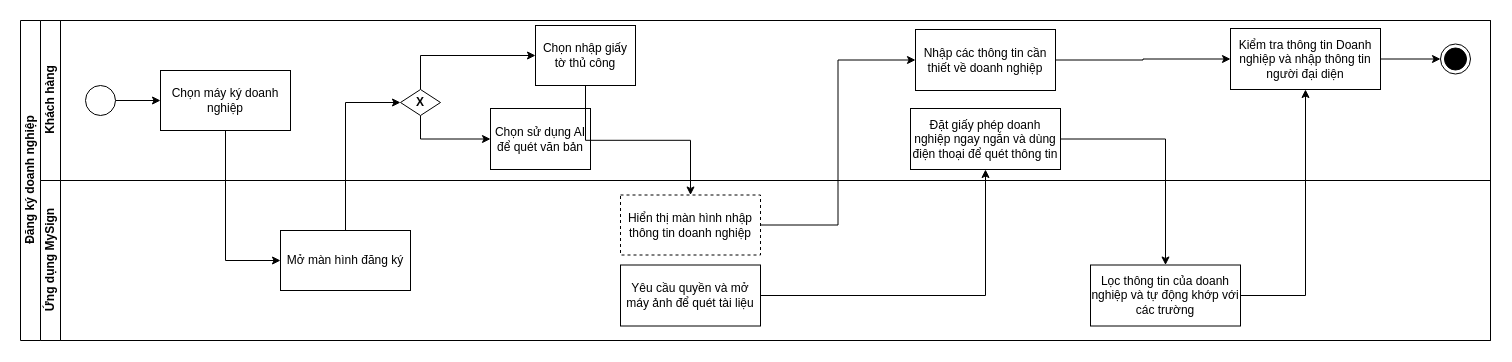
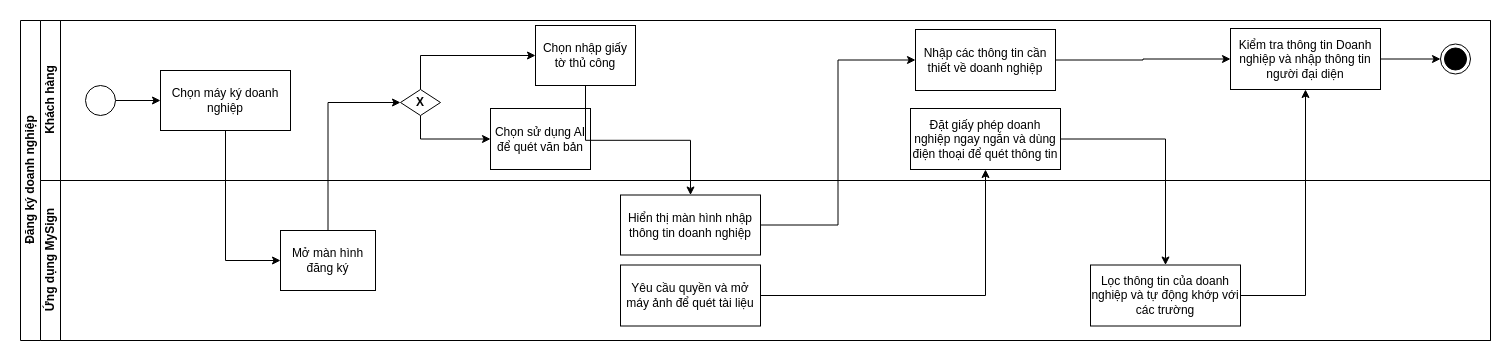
(691, 225) -> (691, 225)
(346, 261) -> (328, 261)
